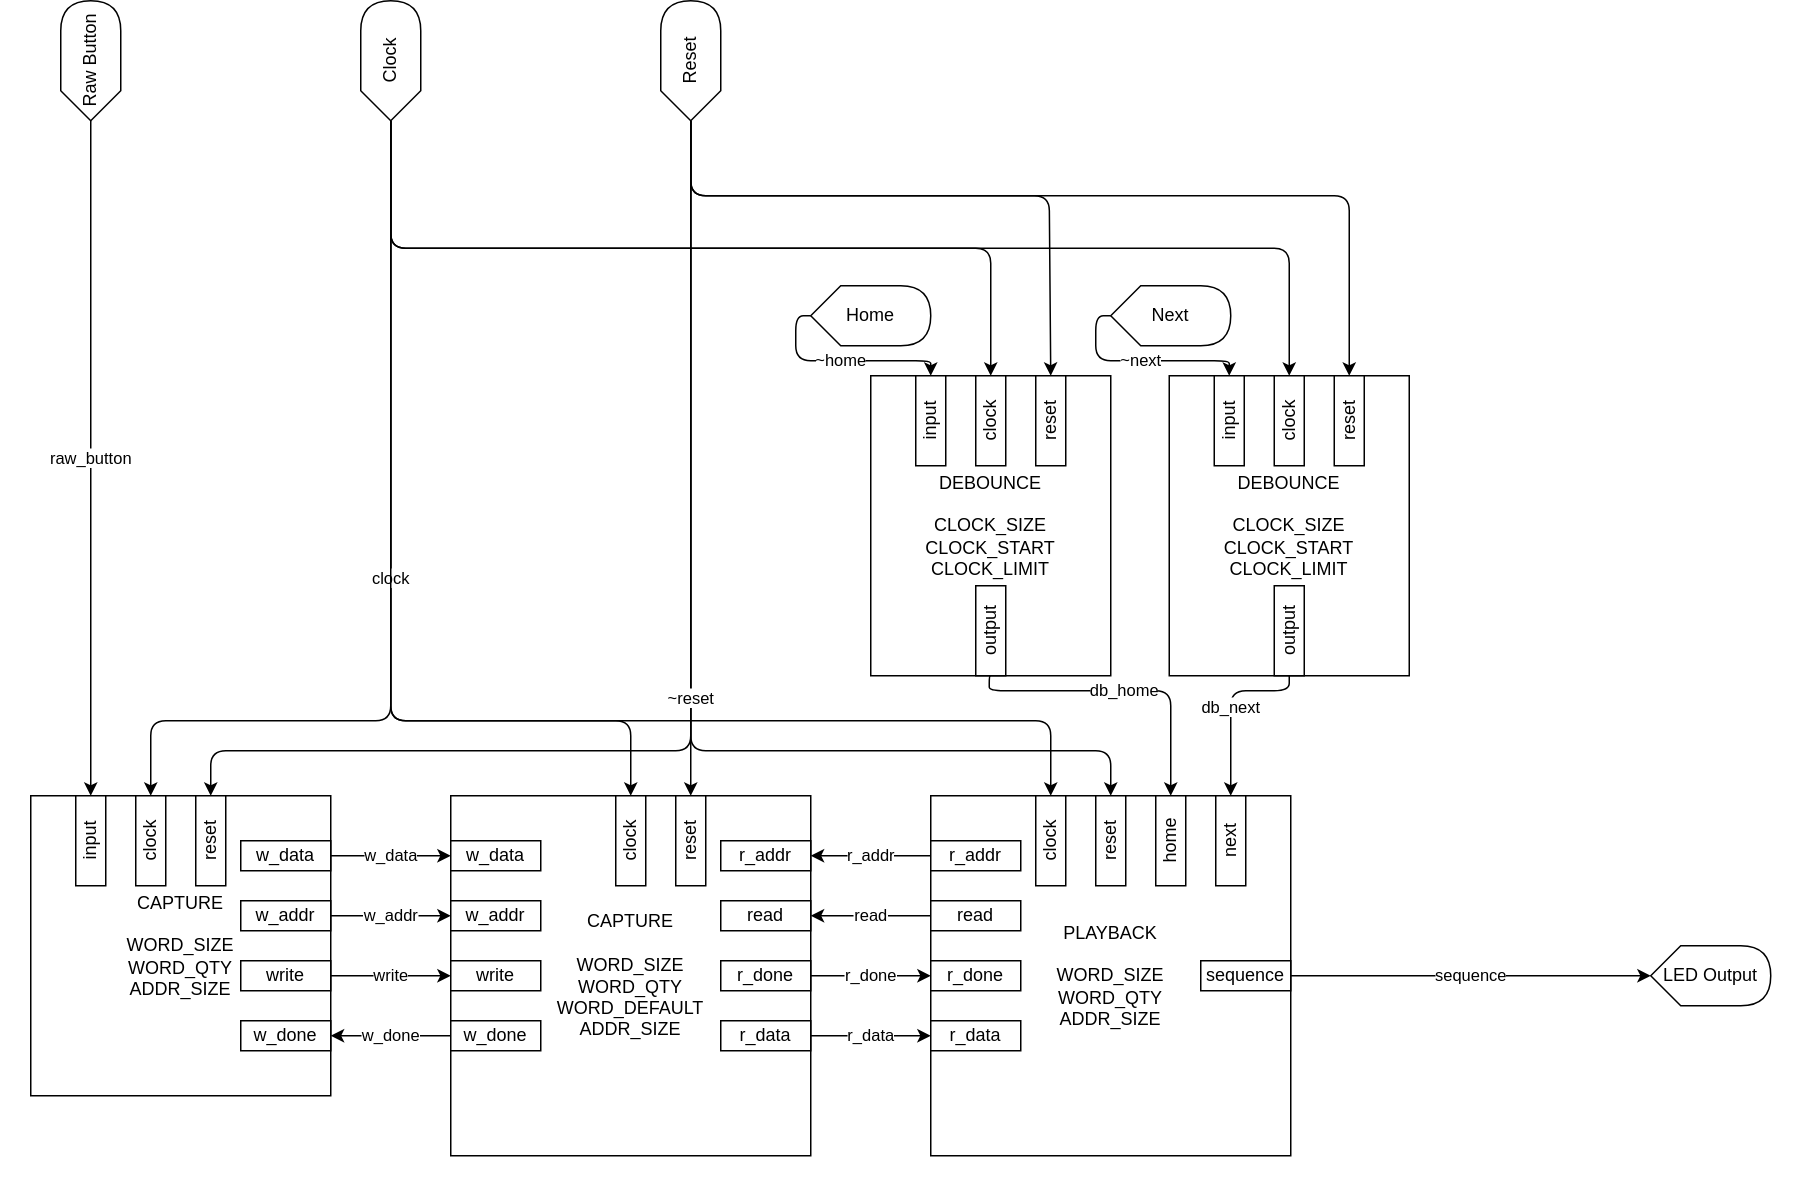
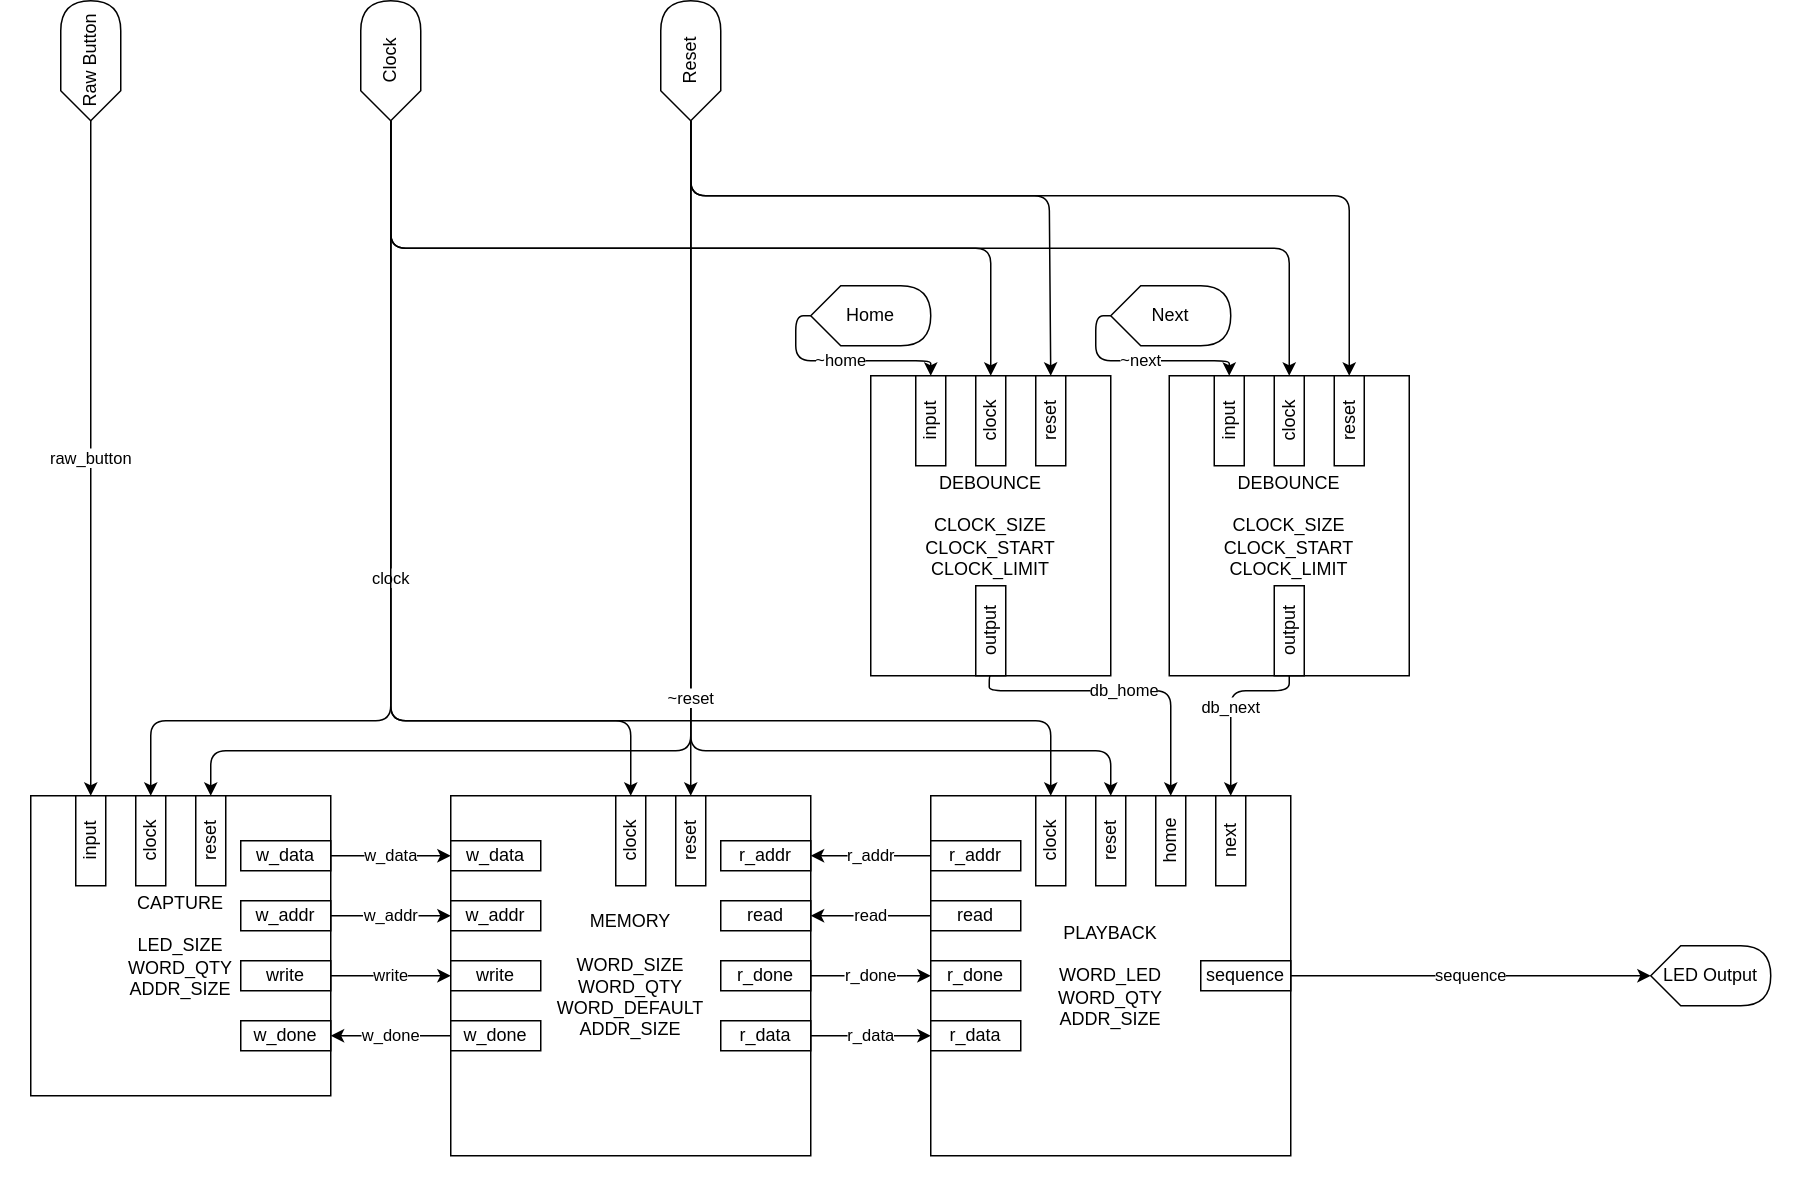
(181, 946) -> (181, 946)
(631, 976) -> (631, 976)
(1111, 976) -> (1111, 976)
